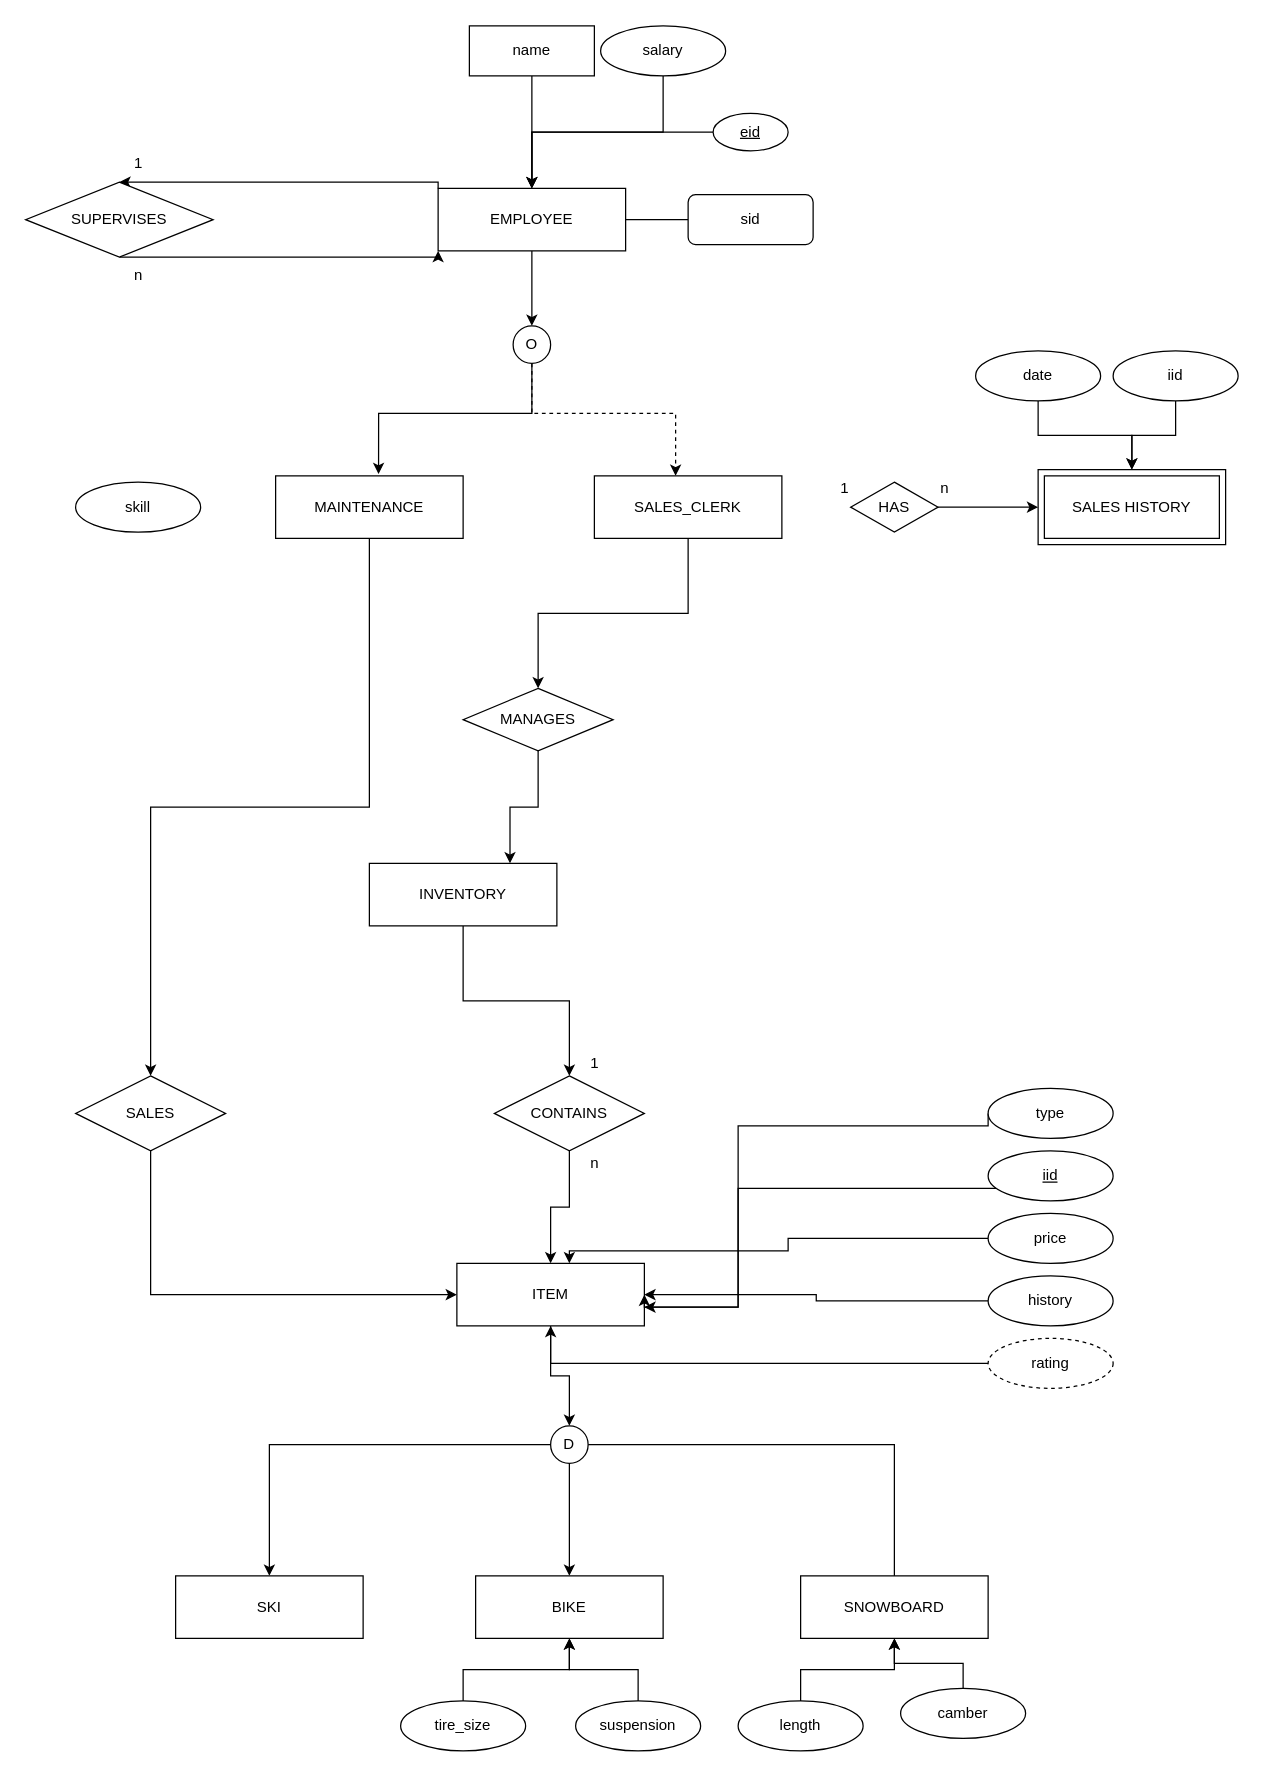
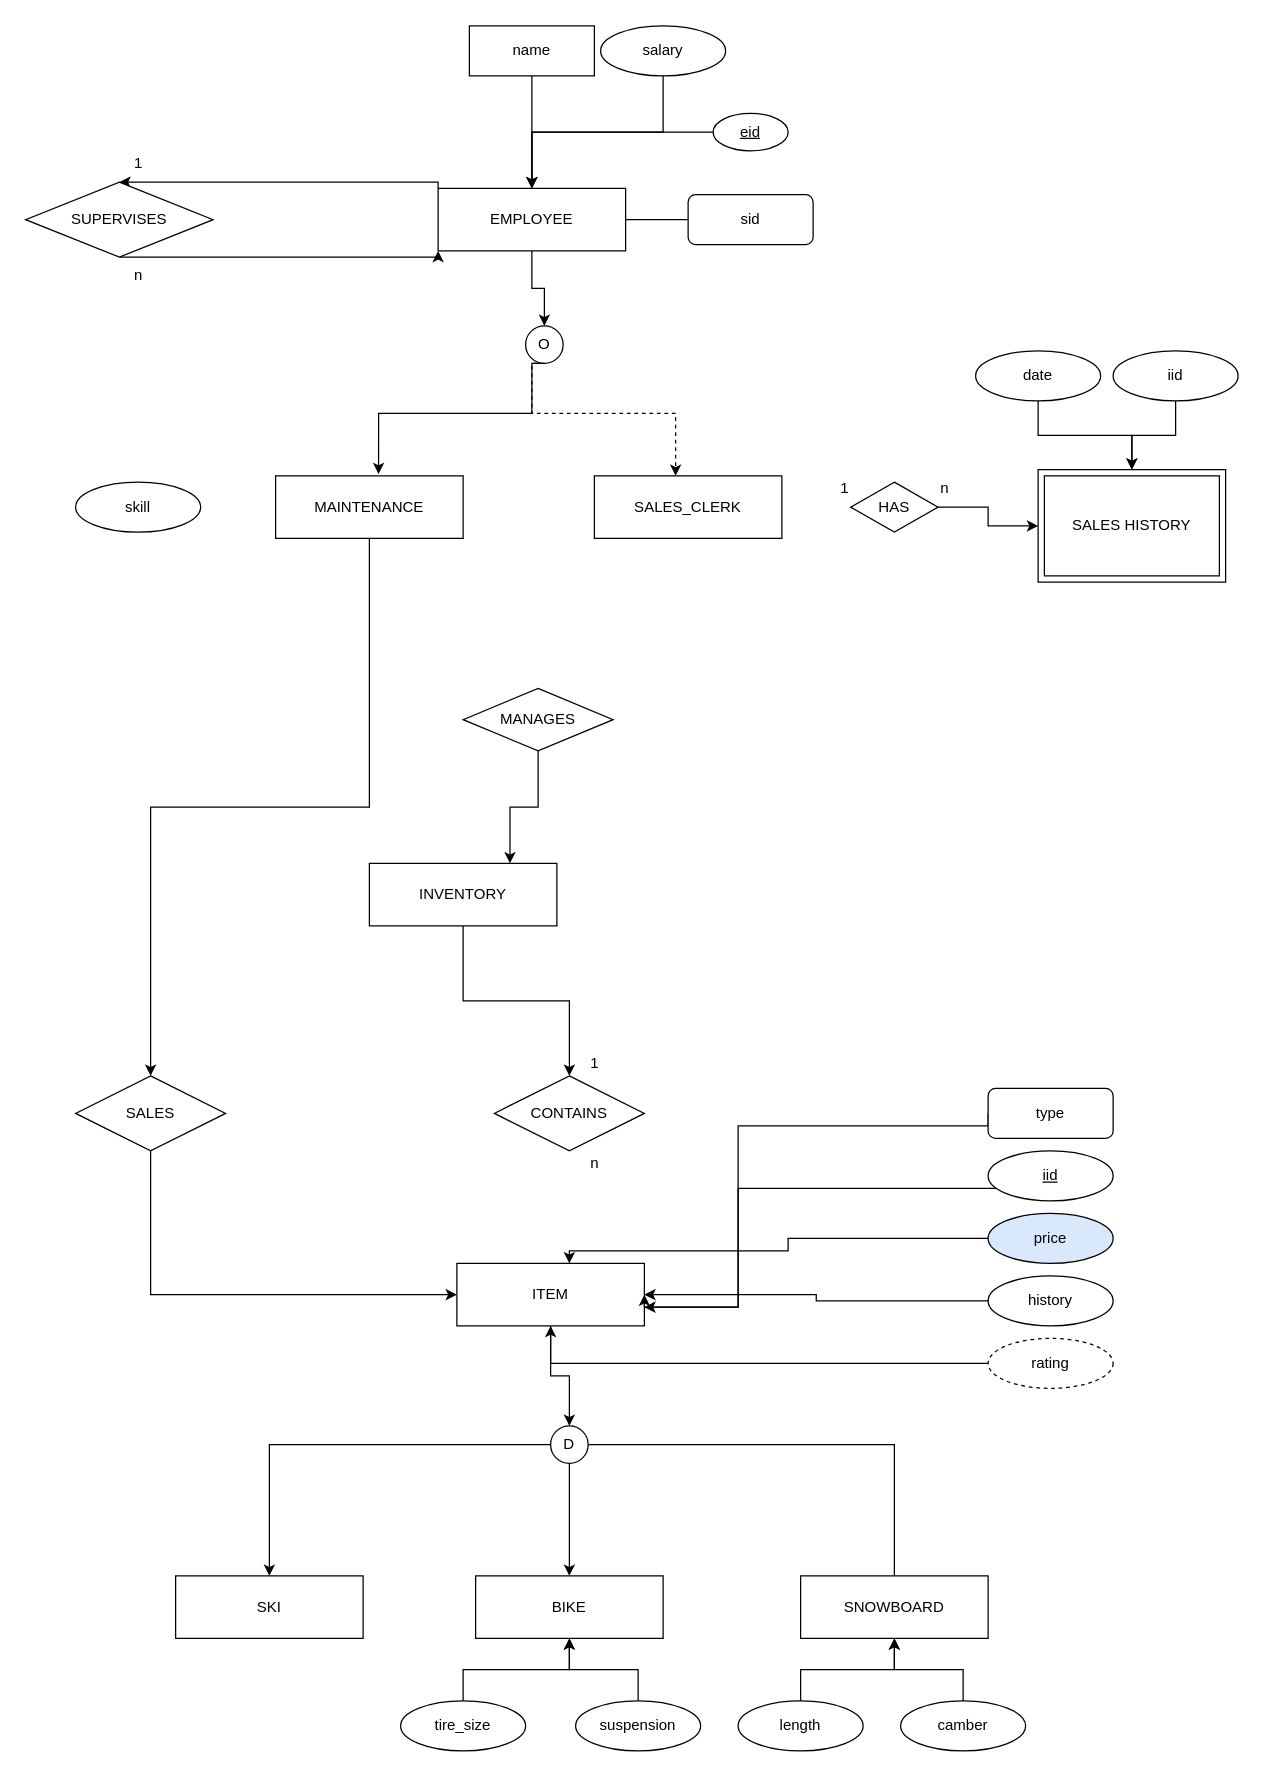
(532, 344) -> (544, 344)
(1132, 507) -> (1132, 526)
(617, 613) -> none
(1051, 1113) -> (1051, 1113)
(564, 1207) -> none
(1051, 1238) -> (1051, 1238)
(963, 1713) -> (963, 1726)
